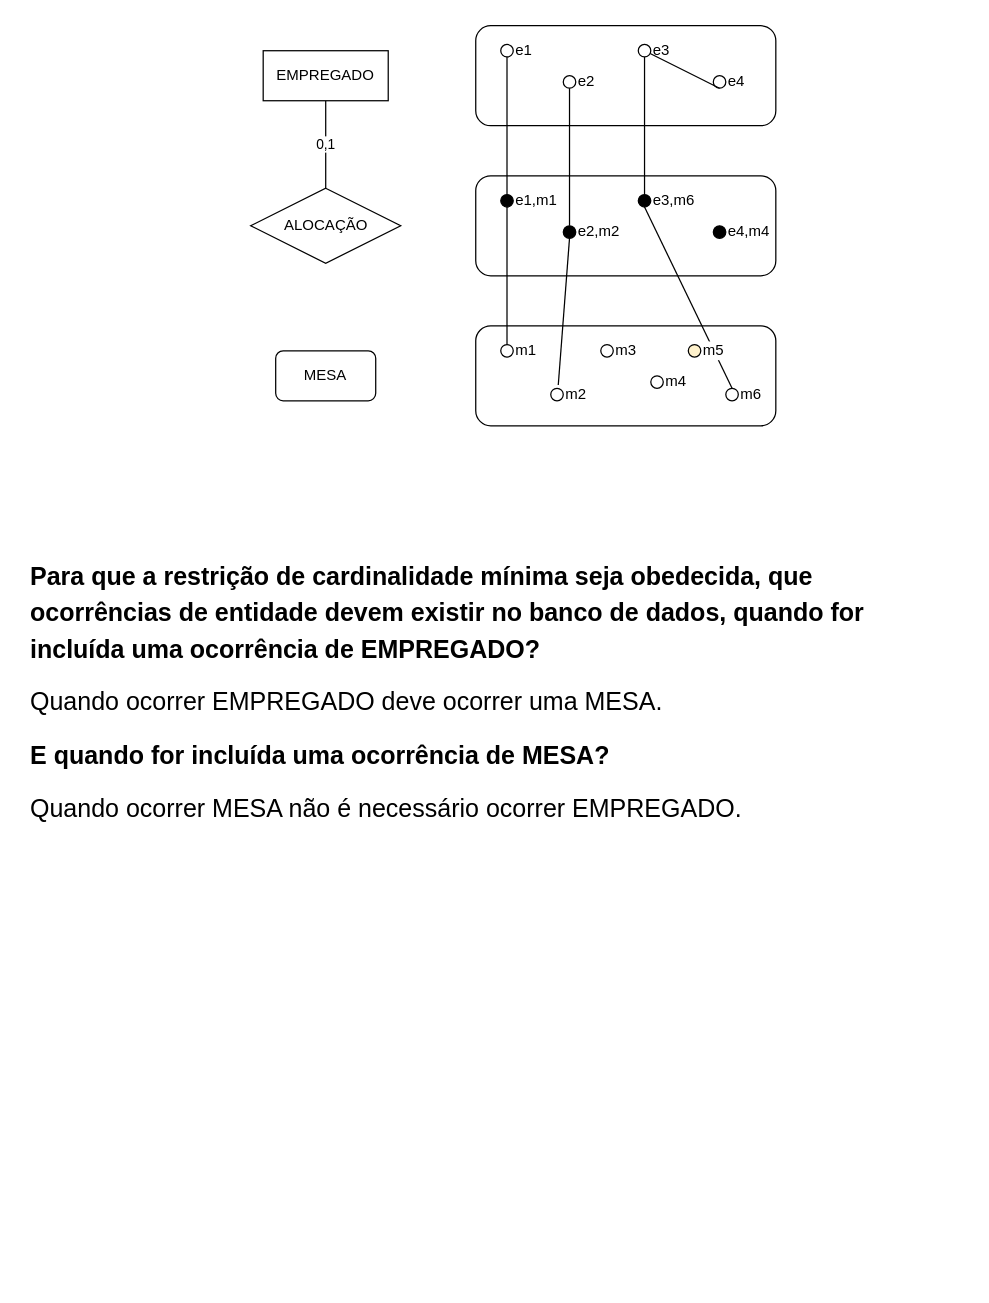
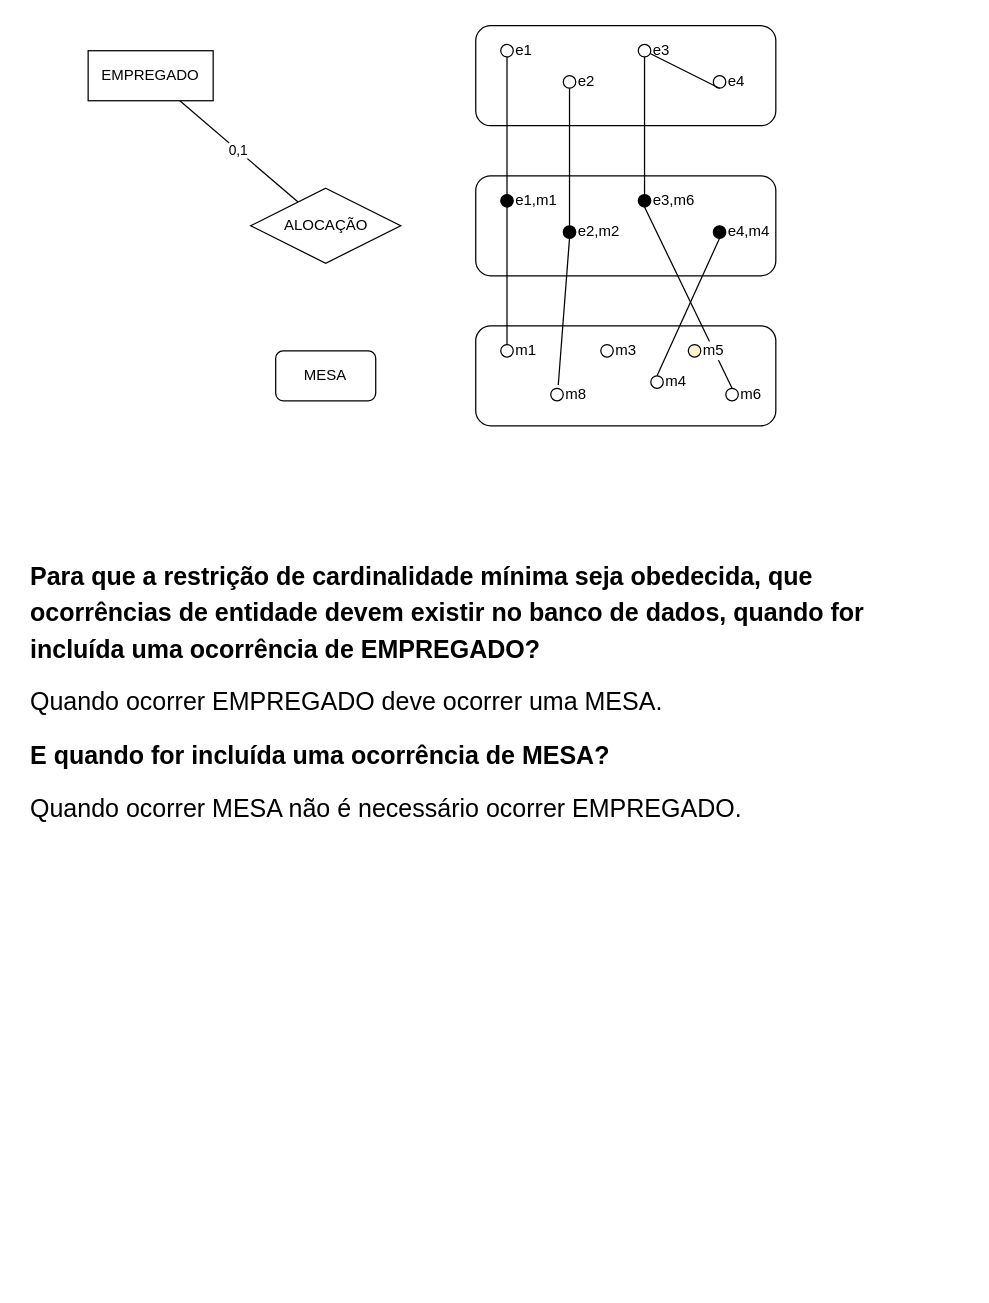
(326, 76) -> (151, 76)
none -> (688, 306)
(573, 394) -> (573, 394)
